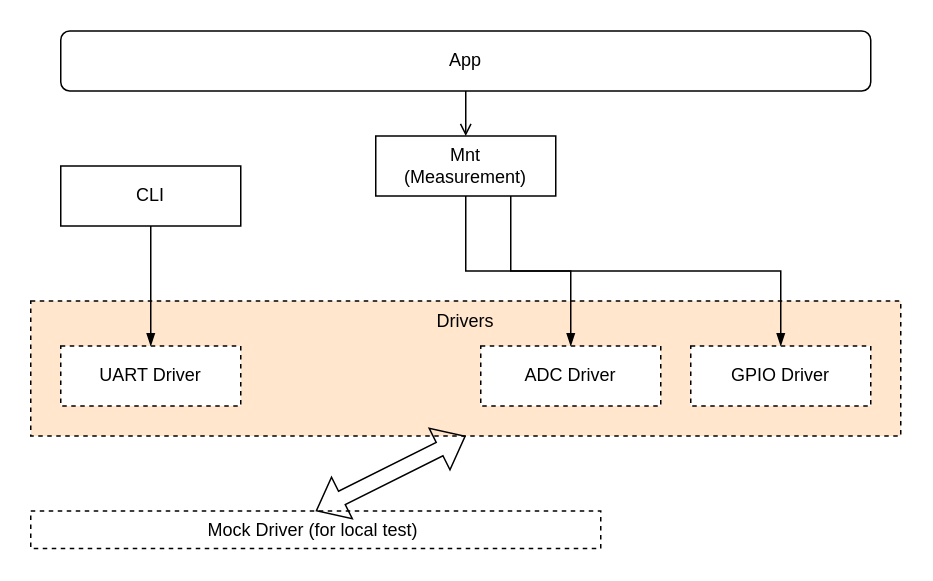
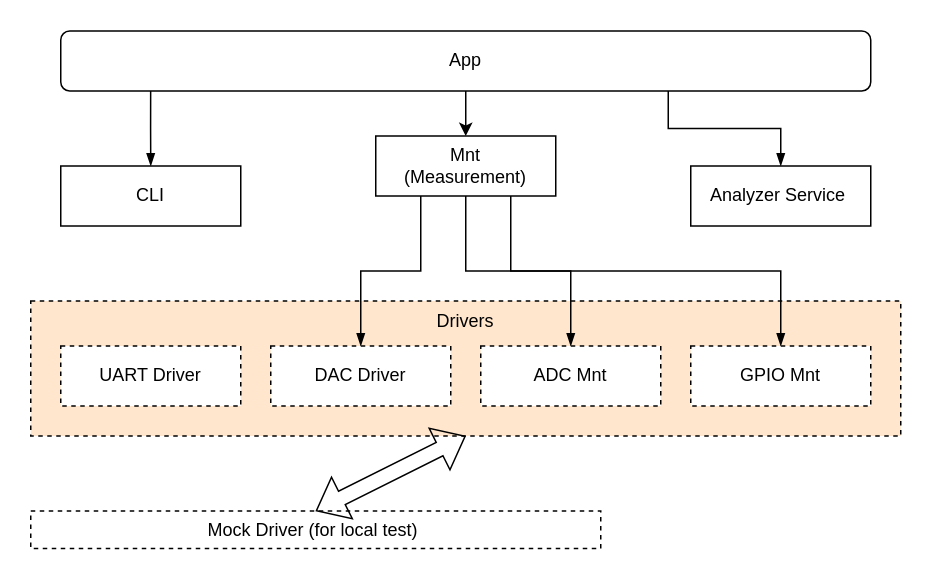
none -> (151, 122)
(466, 126) -> (466, 124)
none -> (718, 128)
none -> (781, 196)
none -> (398, 271)
(151, 279) -> none
none -> (361, 376)
(571, 376) -> (571, 376)
(781, 376) -> (781, 376)
